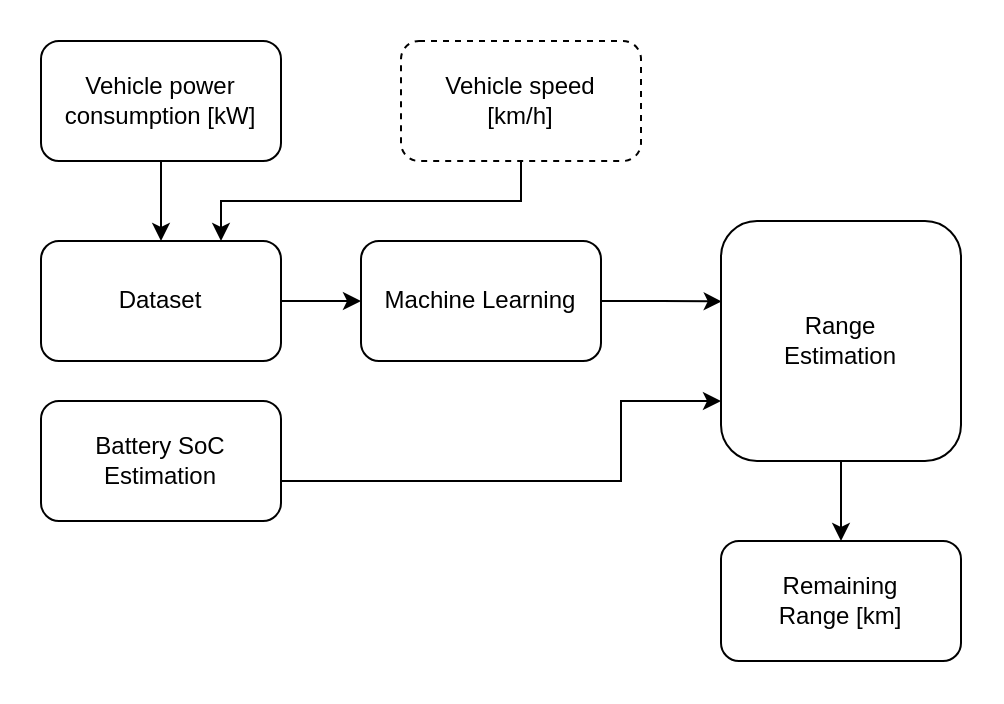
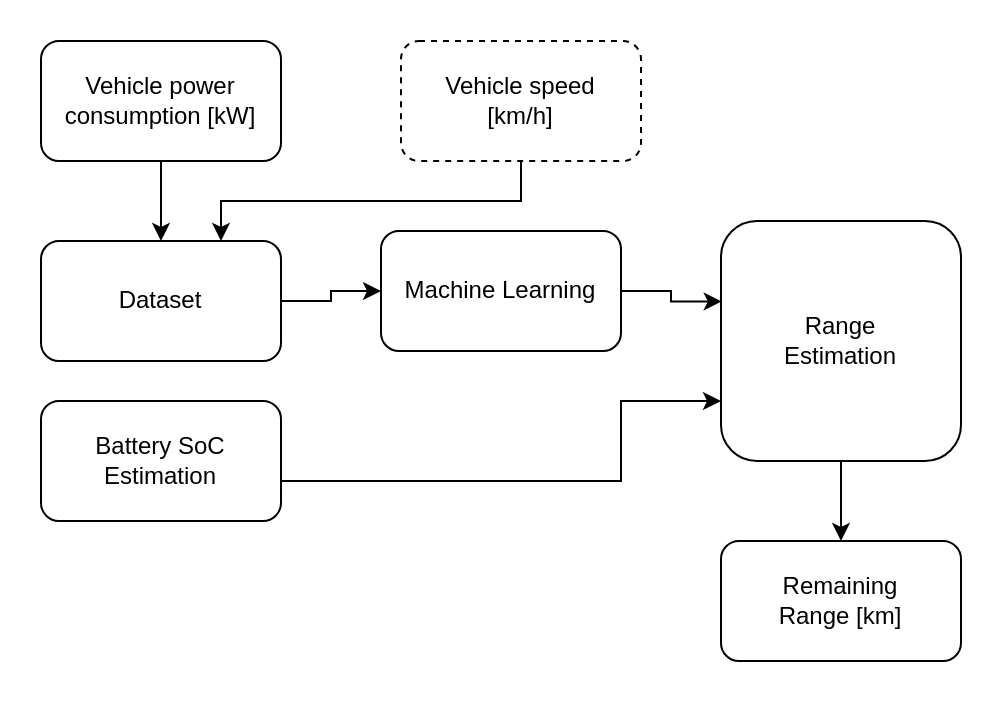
(481, 301) -> (501, 291)
